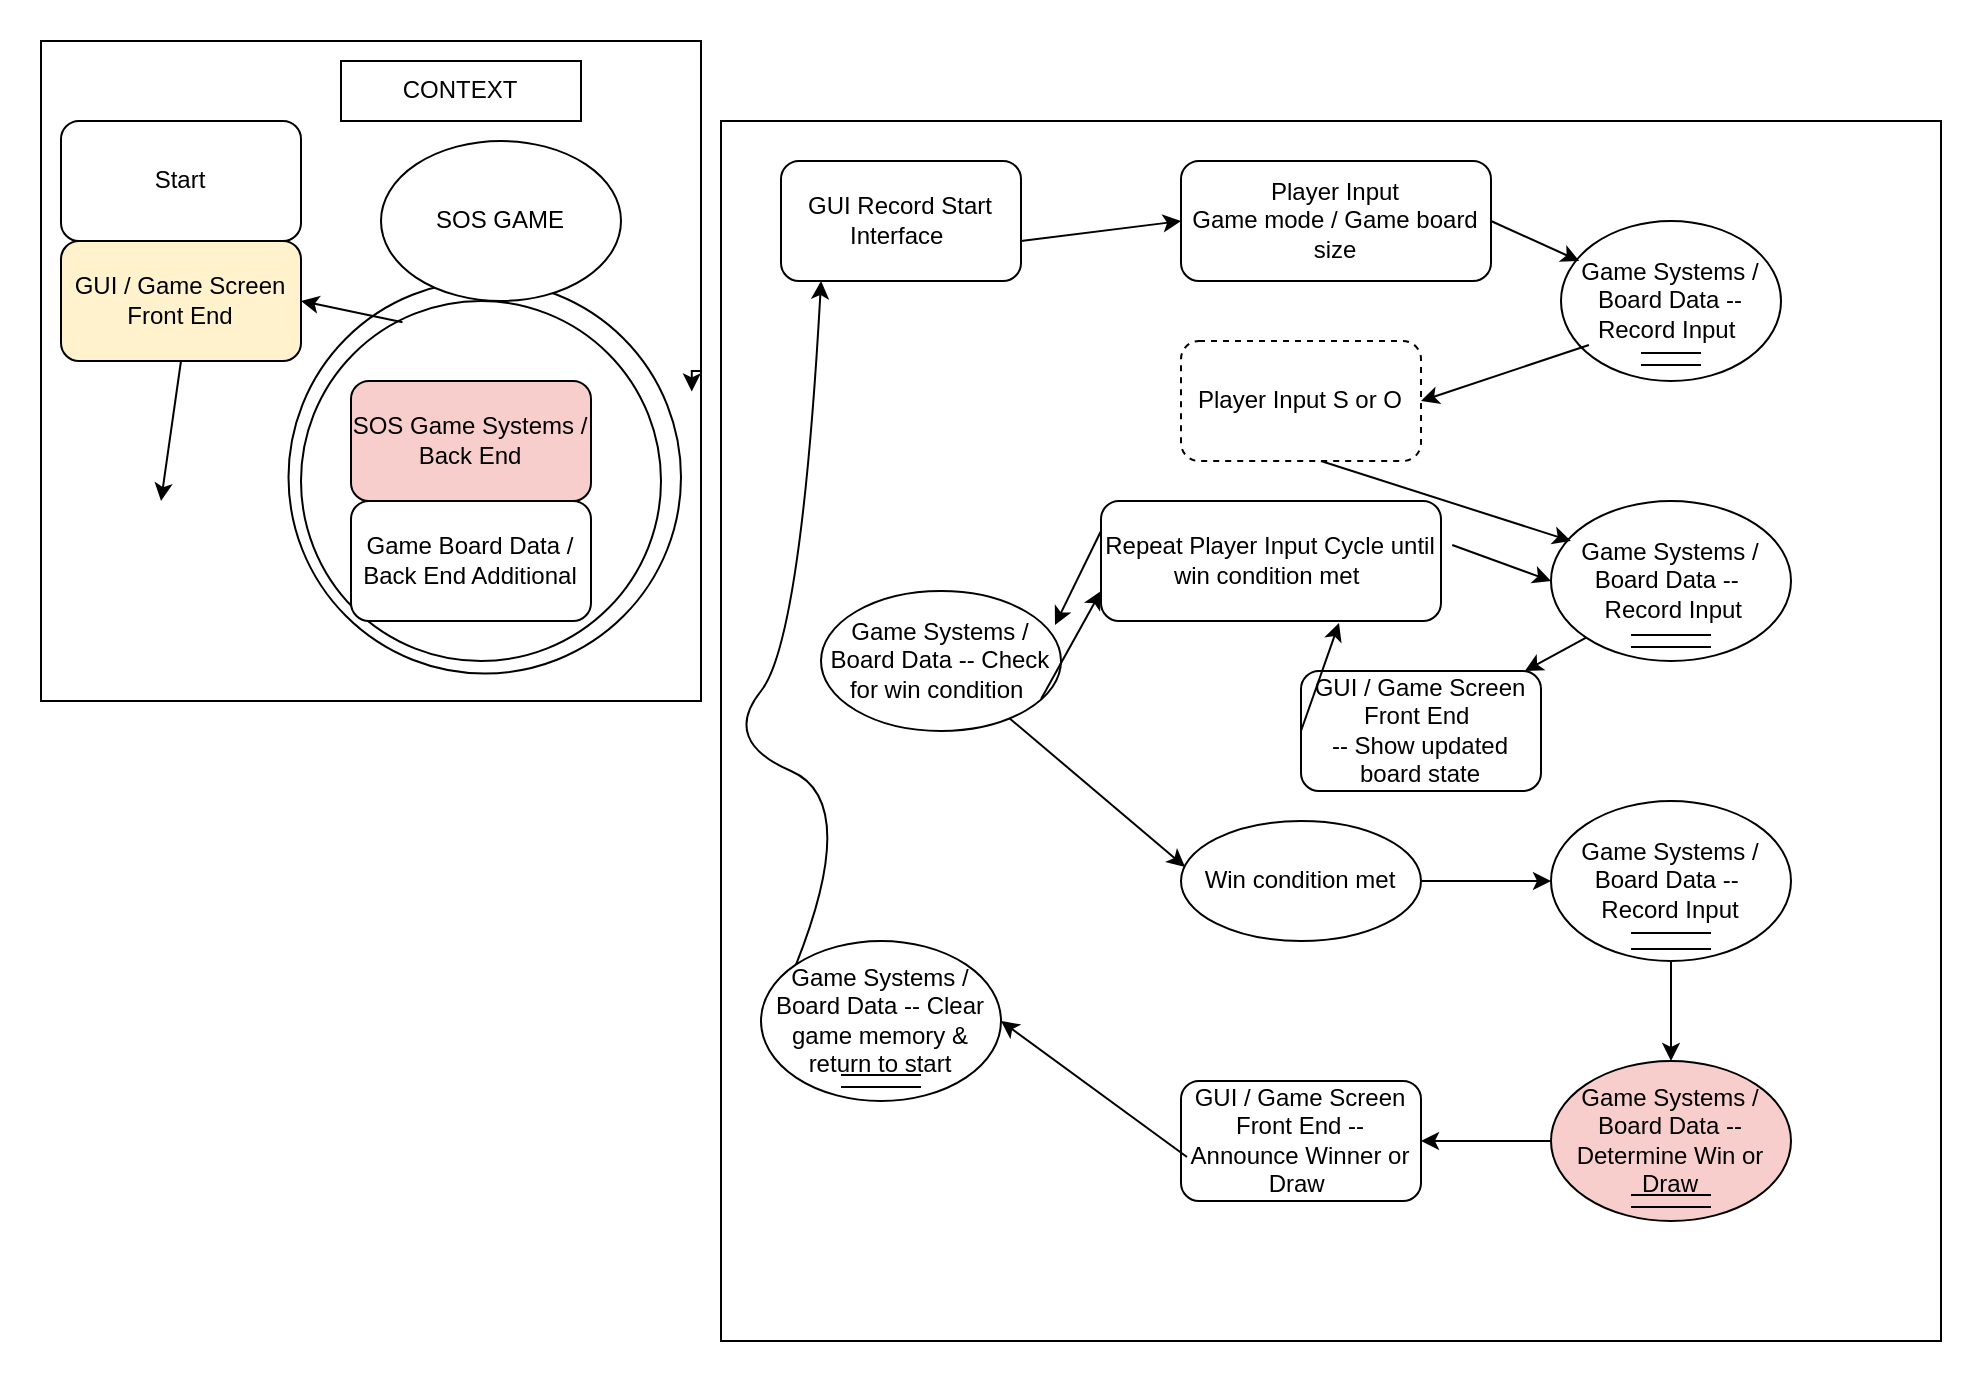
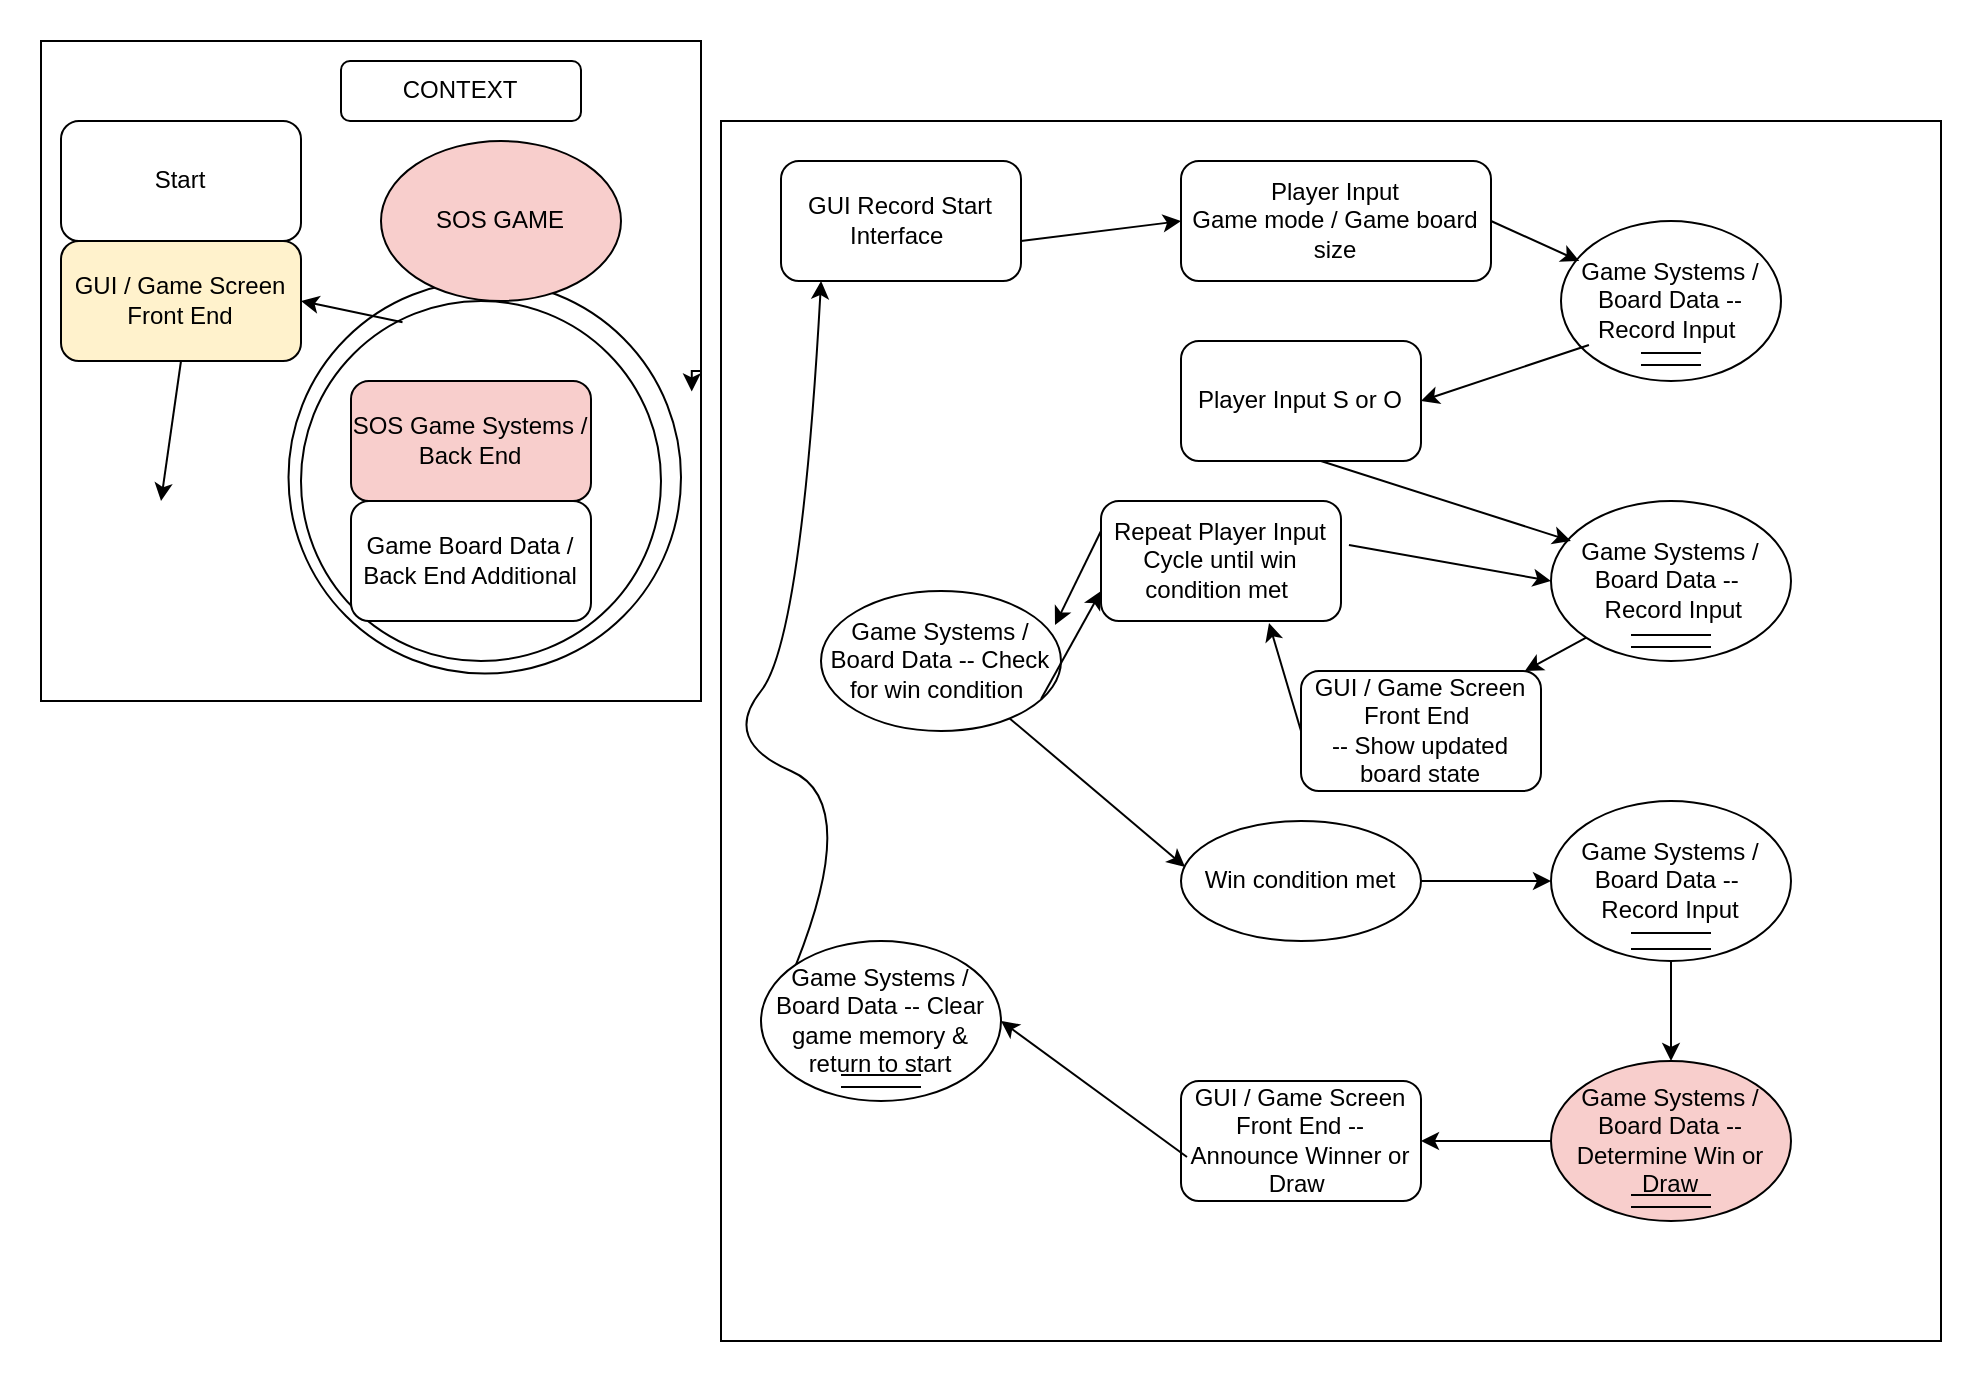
(461, 91) -> (461, 91)
(501, 221) -> (501, 221)
(1301, 401) -> (1301, 401)
(1271, 561) -> (1221, 561)
